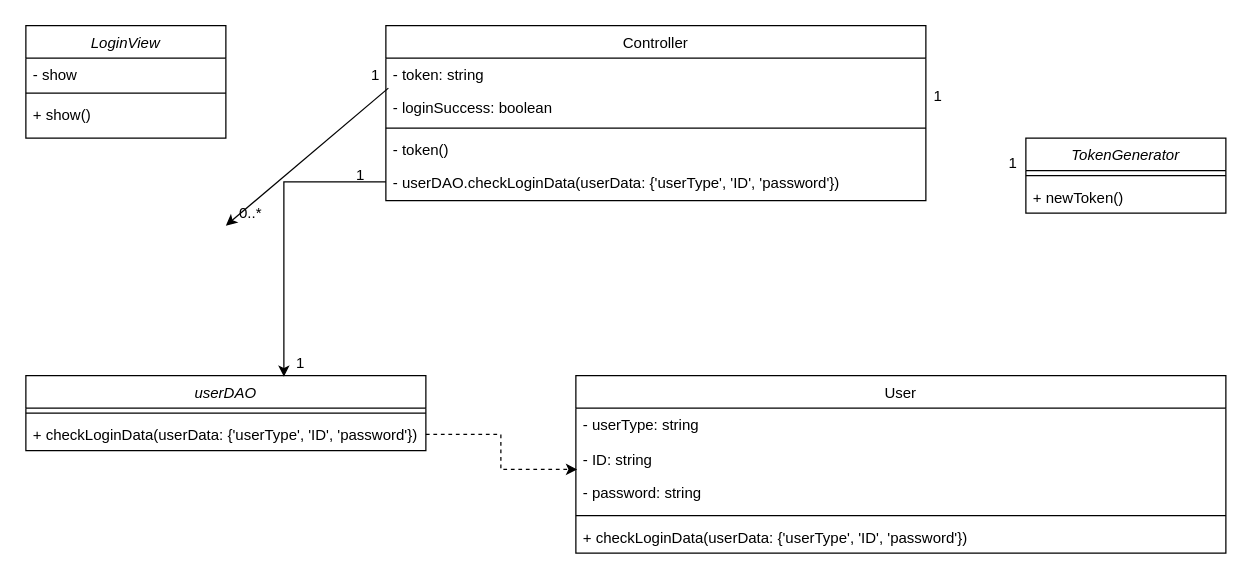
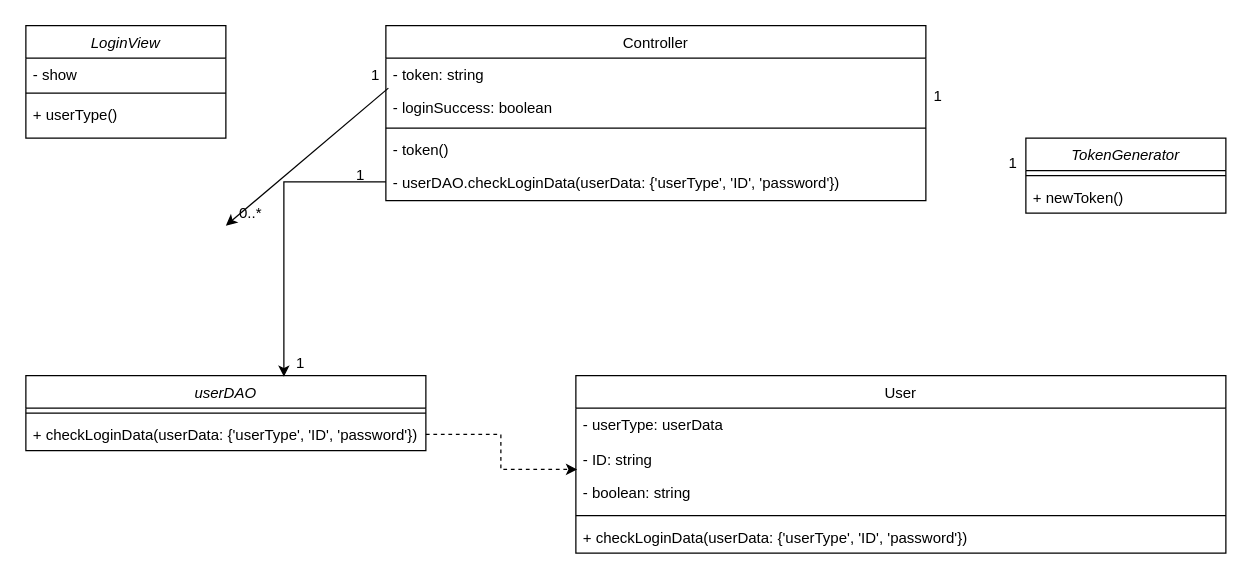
(64, 115) -> (81, 115)
(650, 425) -> (661, 425)
(650, 493) -> (644, 493)
